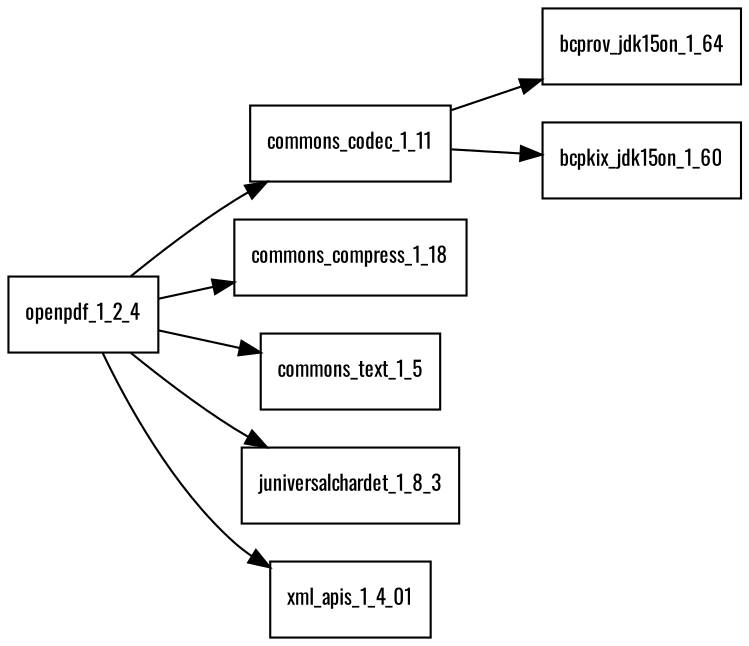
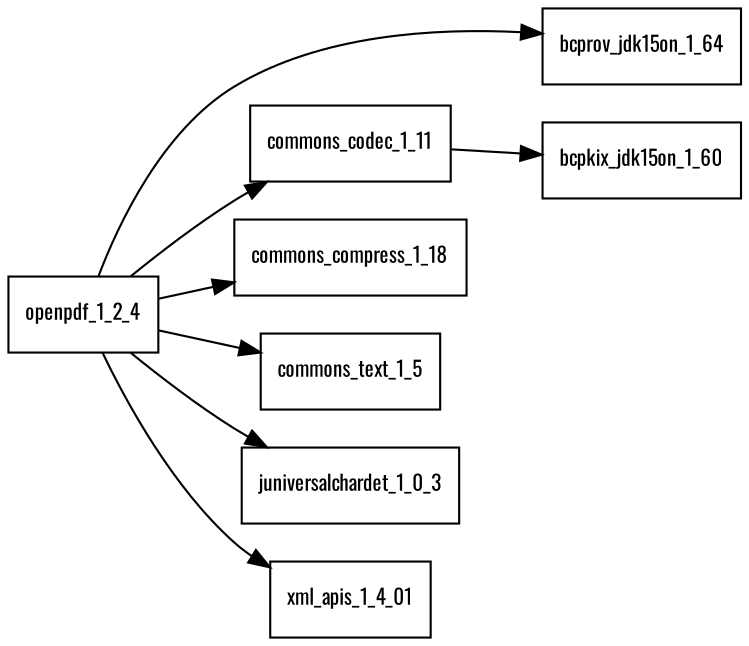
(486, 98) -> (260, 73)
(350, 486) -> (350, 486)
